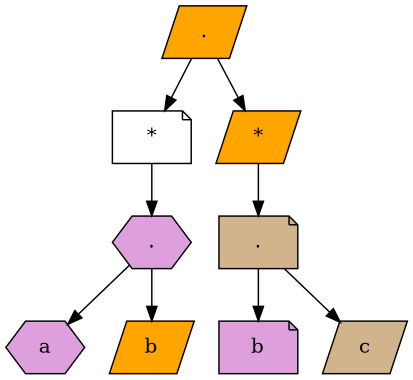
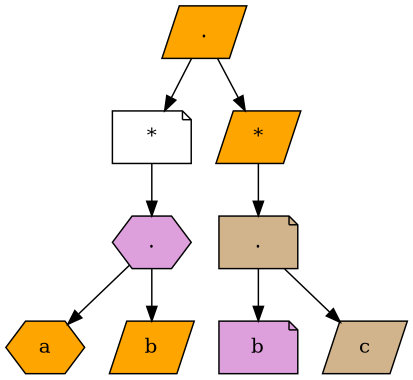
(45, 347) -> (45, 347)
